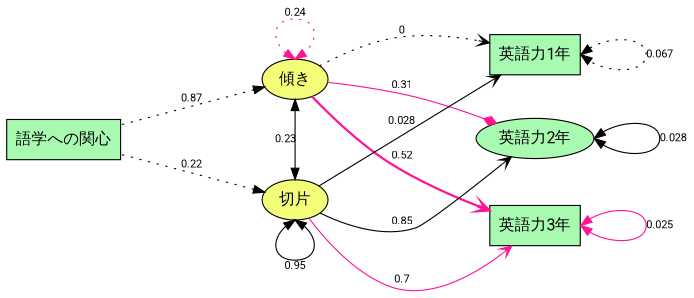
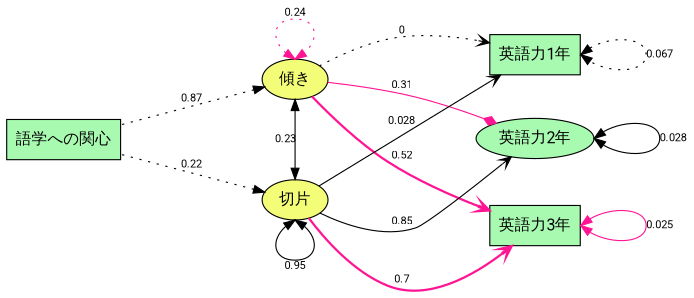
(397, 288) -> (397, 288)
